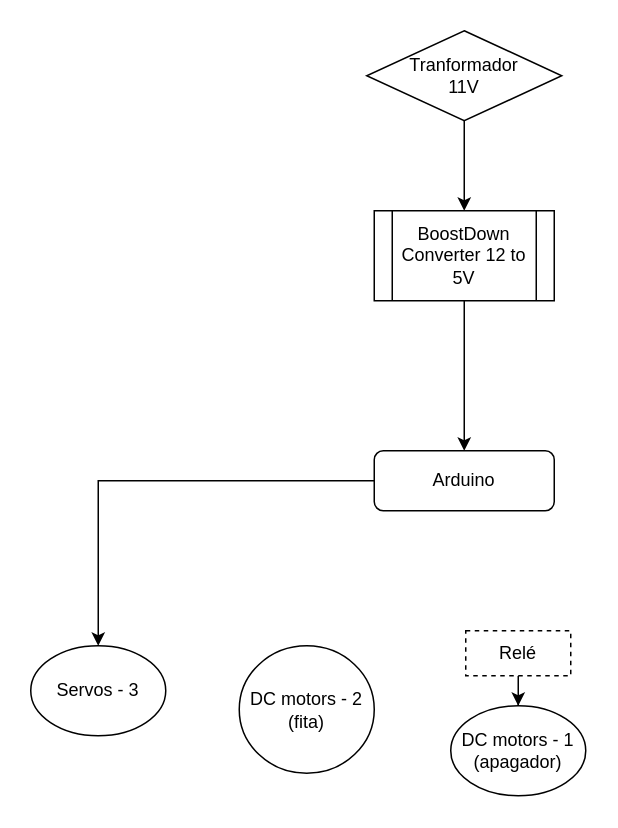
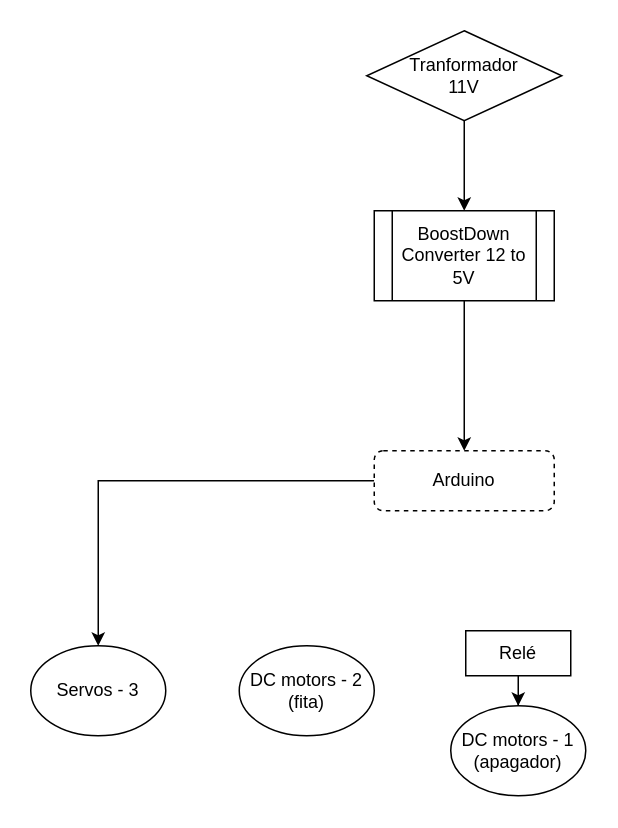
(464, 481) -> (464, 481)
(518, 653) -> (518, 653)
(307, 710) -> (307, 691)
